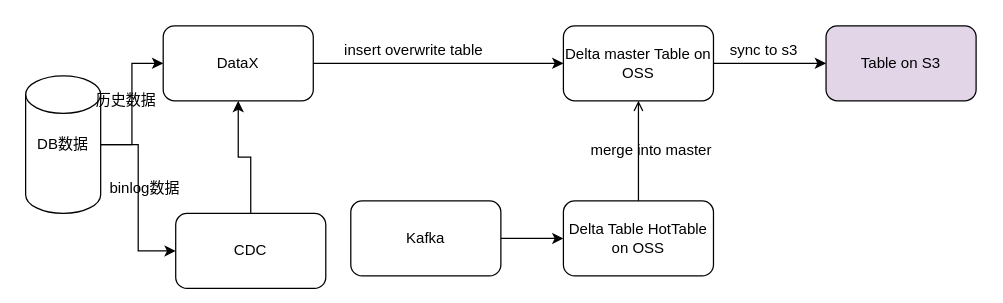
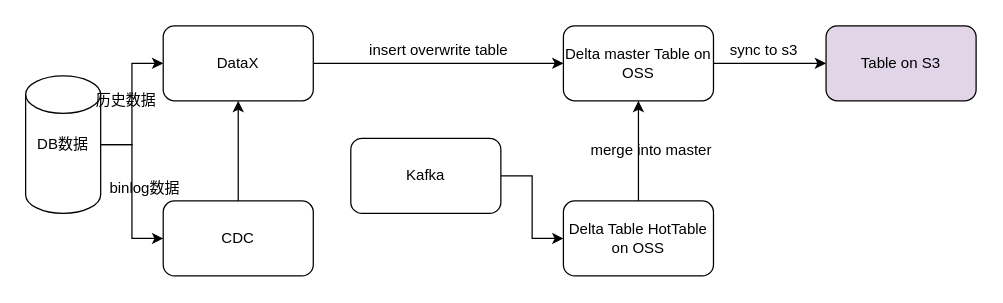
(413, 51) -> (438, 51)
(638, 108) -> (638, 111)
(426, 238) -> (426, 176)
(251, 251) -> (238, 238)
